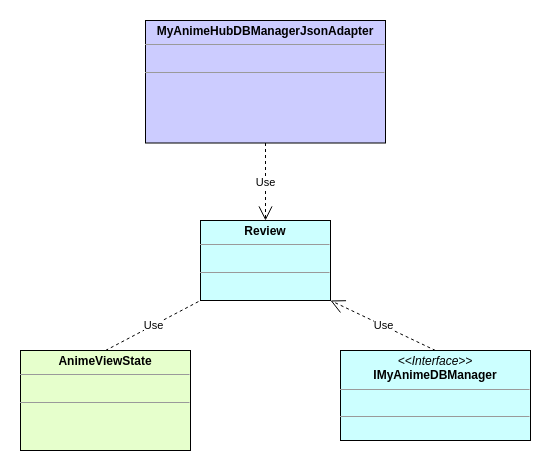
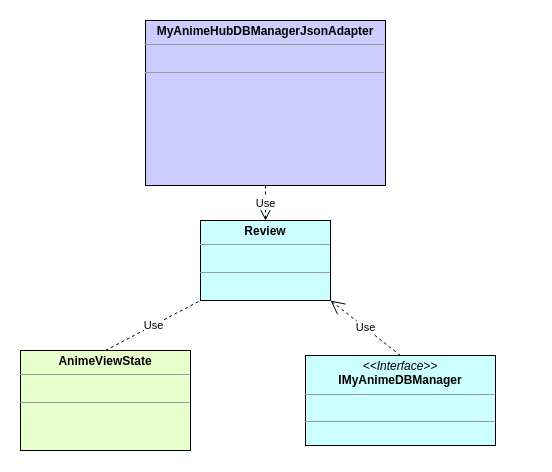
(266, 82) -> (266, 103)
(436, 396) -> (401, 401)
